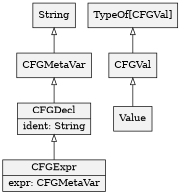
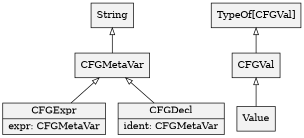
(54, 126) -> (171, 126)
(54, 151) -> (82, 93)
